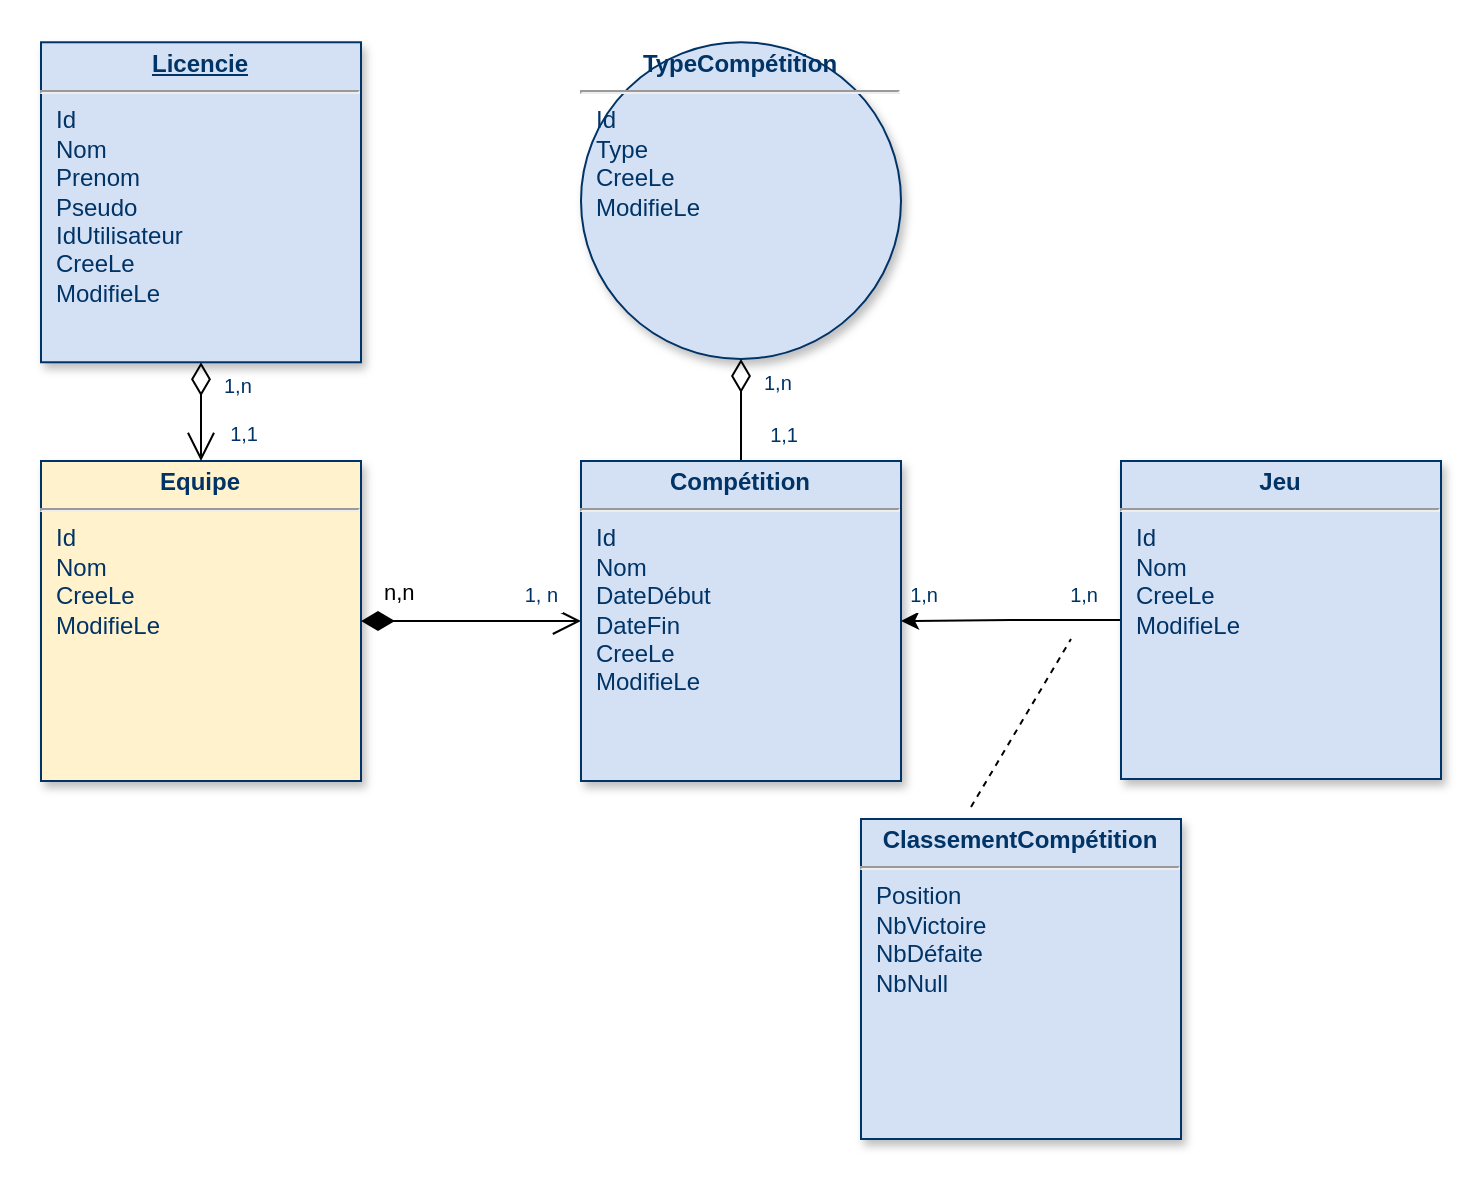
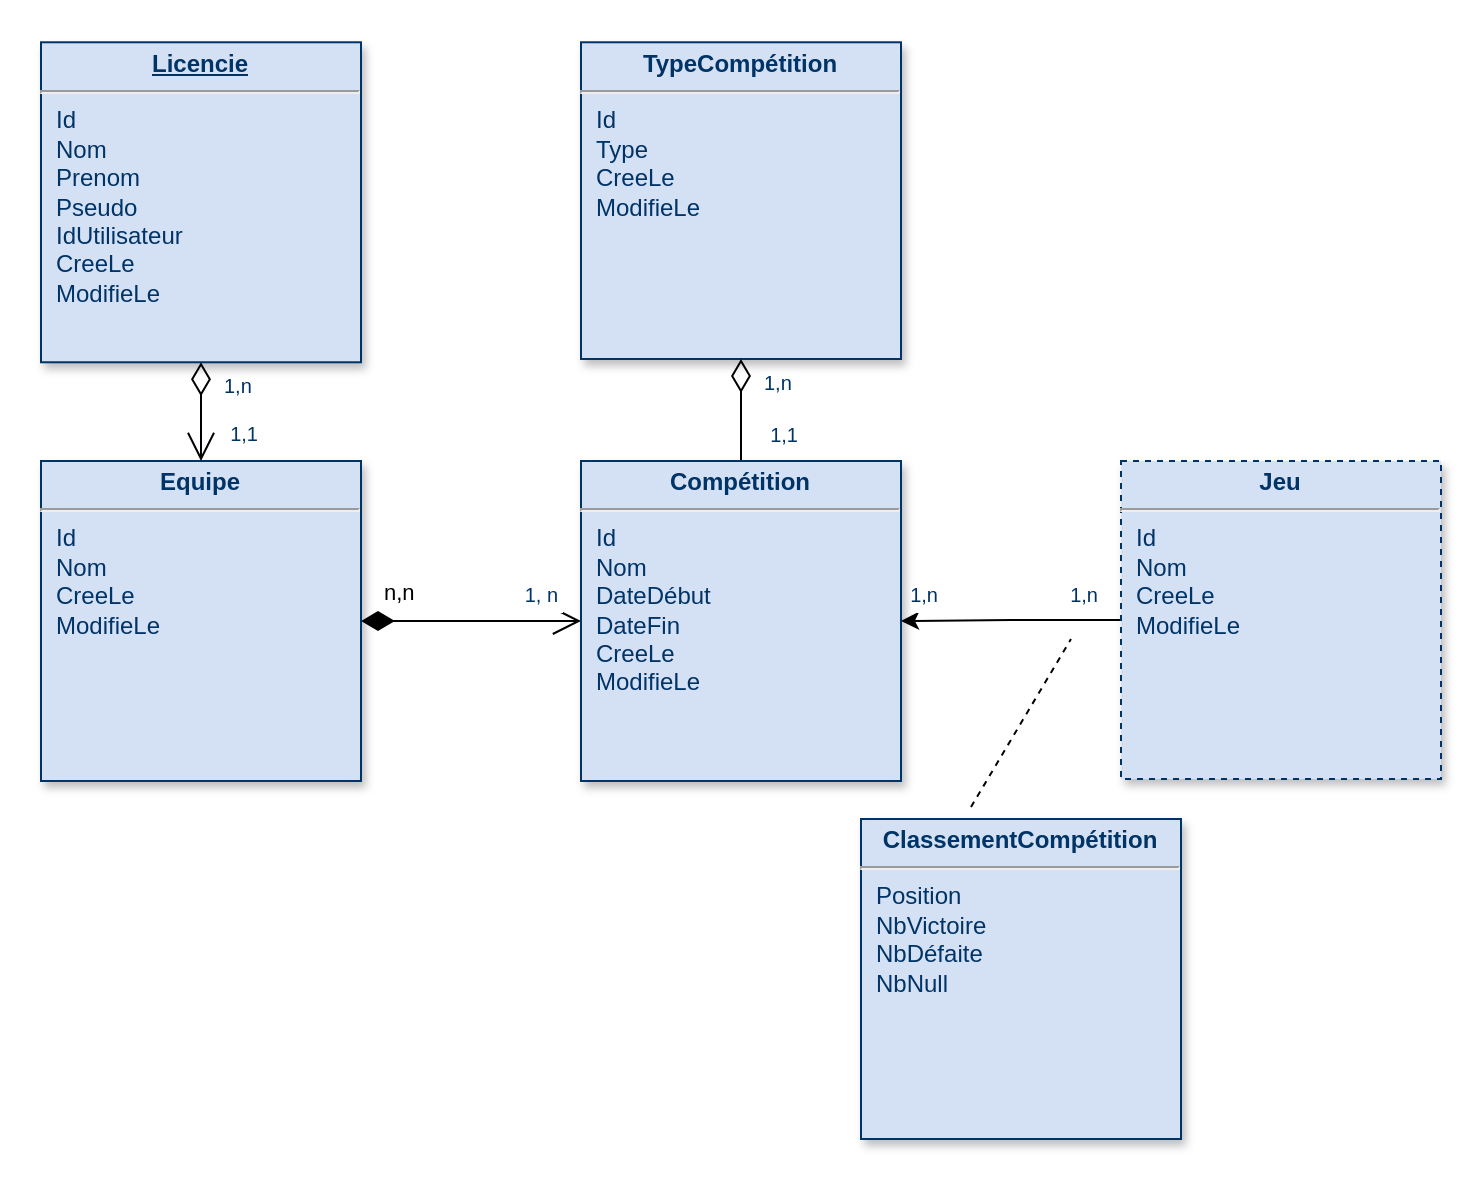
(741, 201) -> (741, 201)
(1281, 620) -> (1281, 620)
(201, 621) -> (201, 621)
